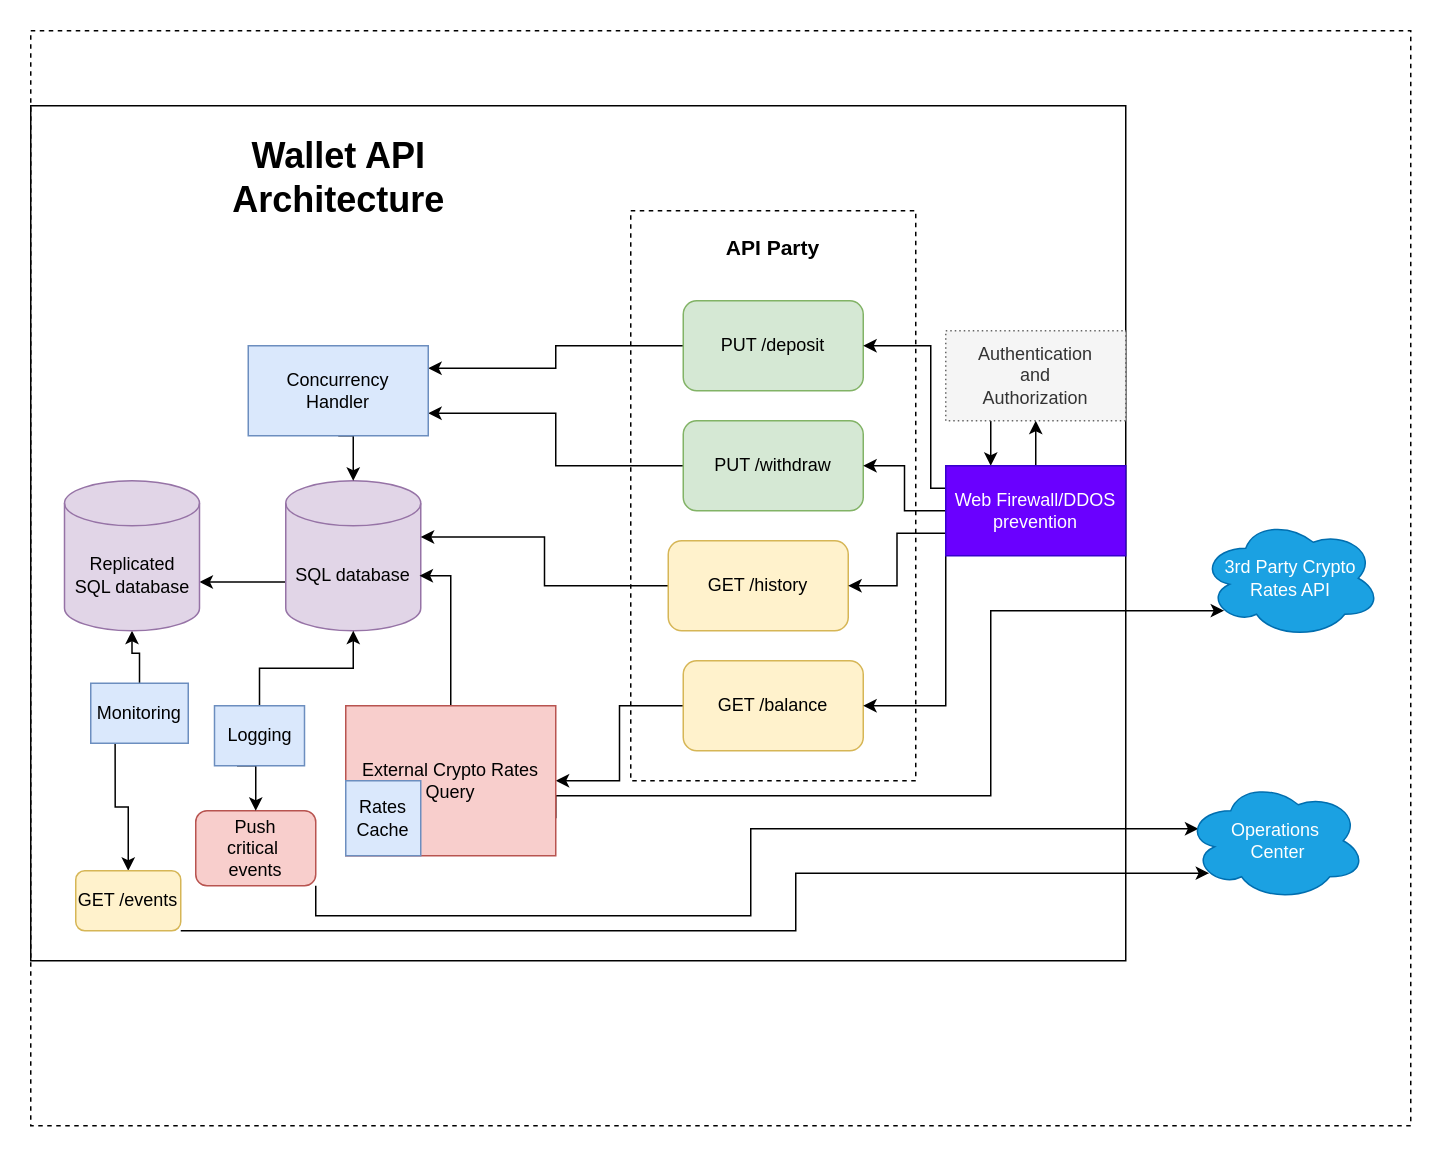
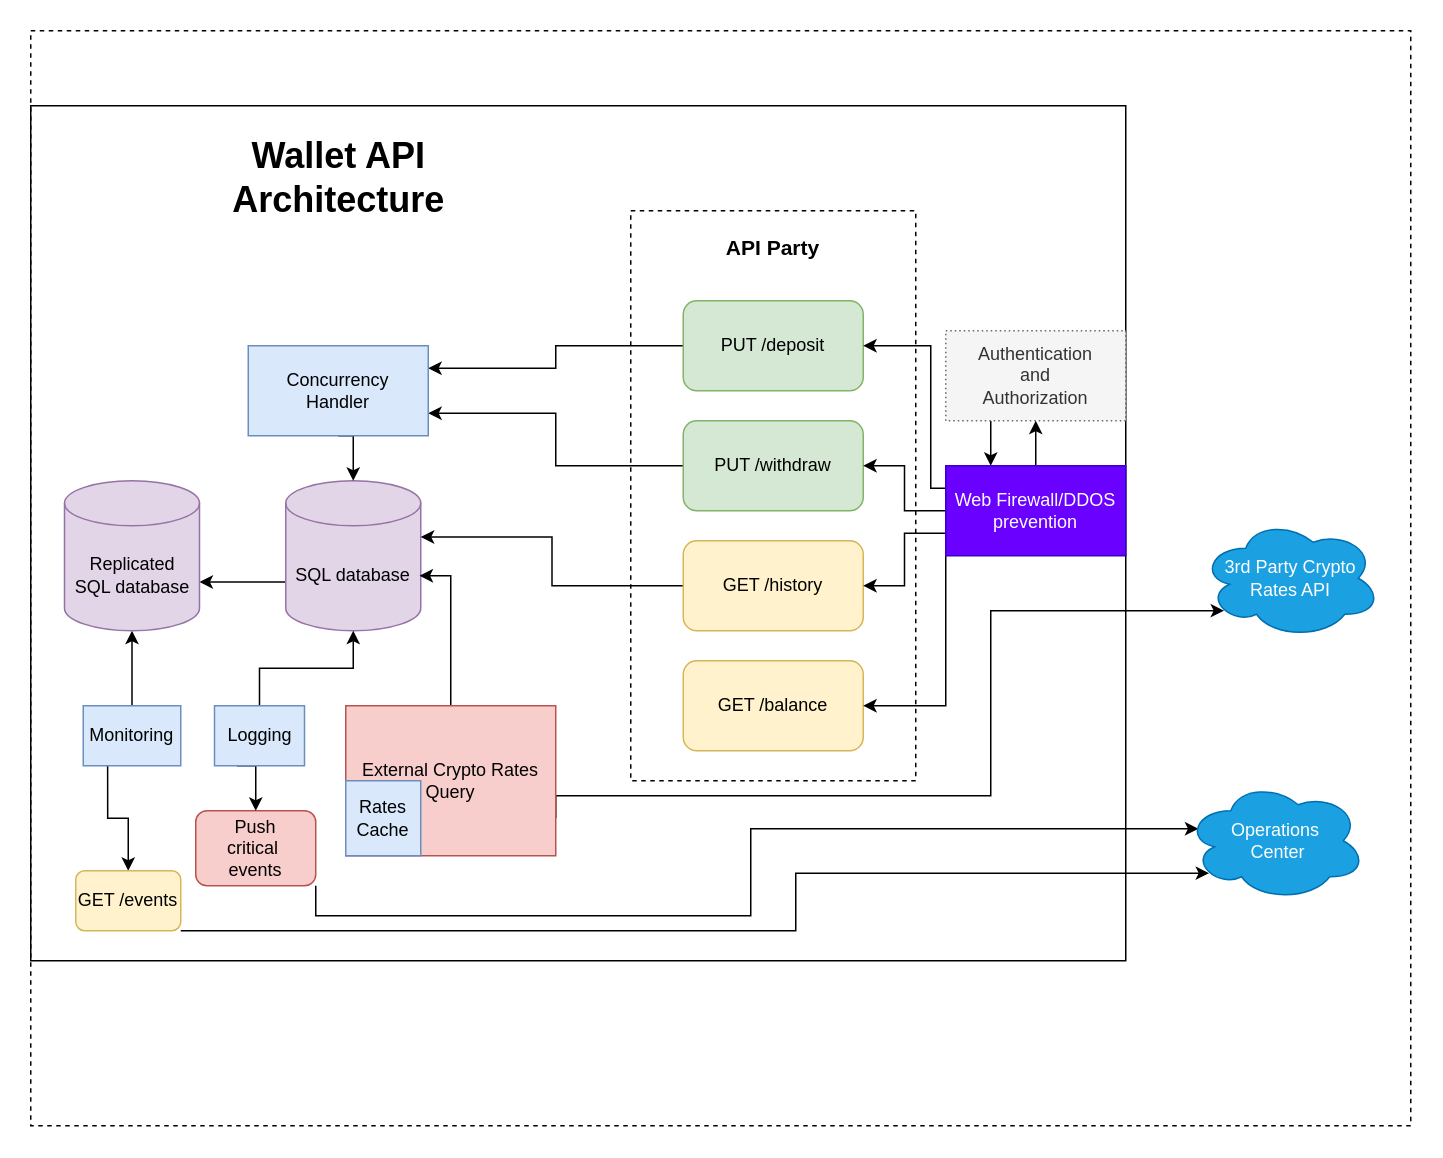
(758, 586) -> (773, 586)
(140, 713) -> (132, 736)
(620, 739) -> none
